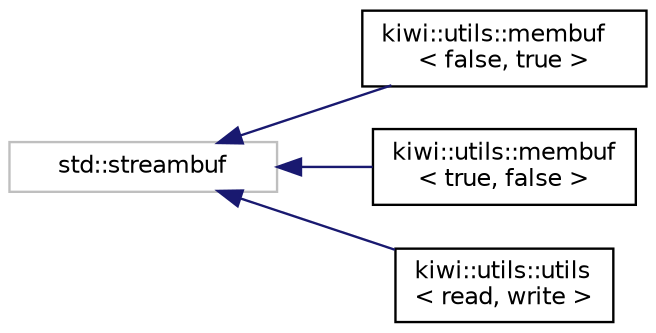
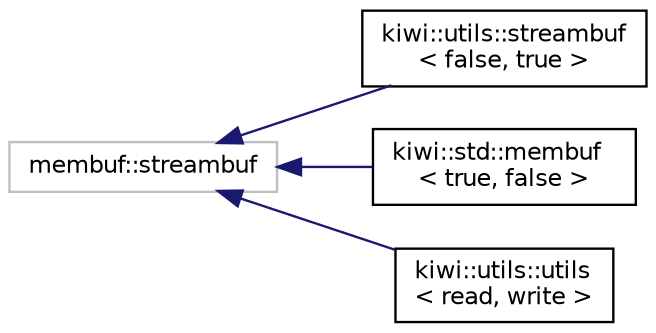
(504, 49) -> (504, 49)
(143, 167) -> (143, 167)
(504, 167) -> (504, 167)
